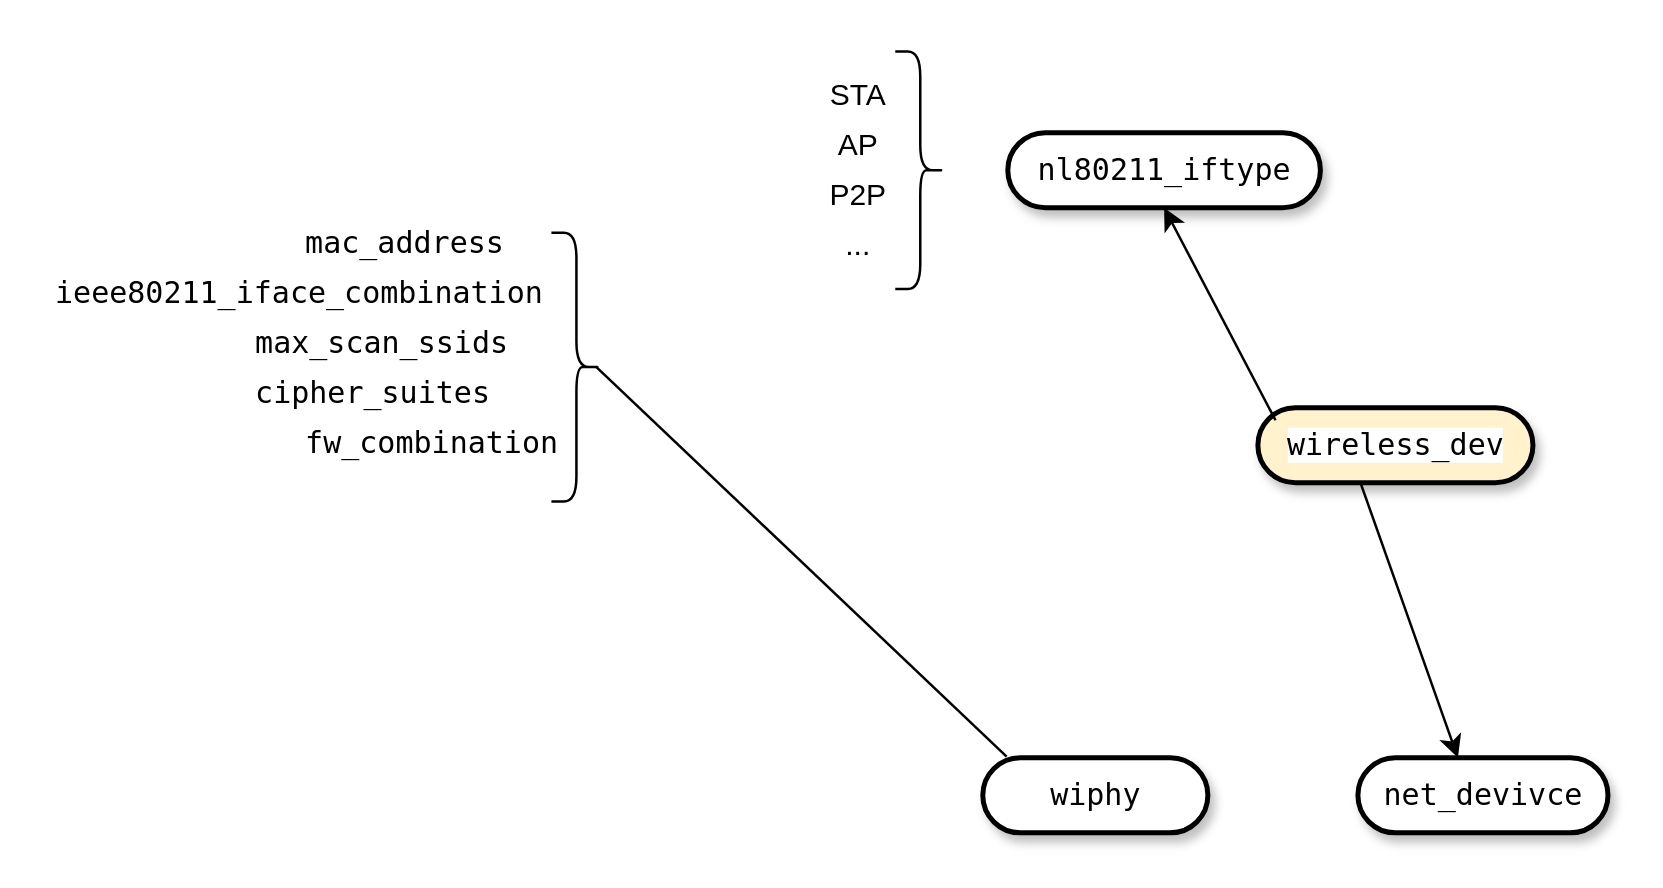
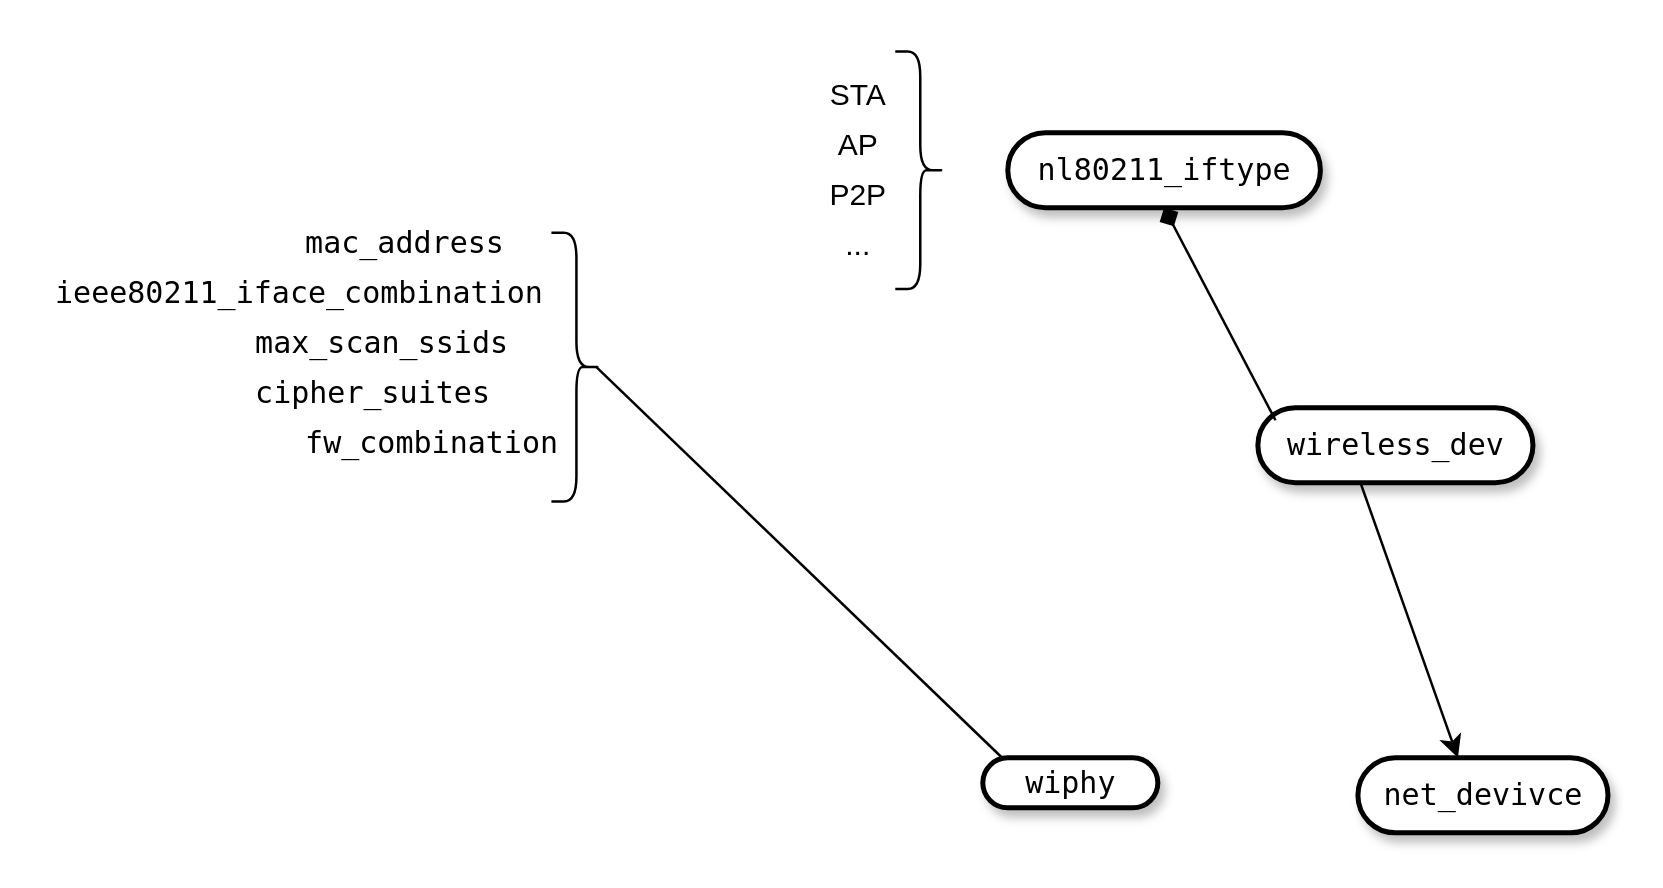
(1173, 224) -> (1173, 225)
(1395, 445) -> (1395, 445)
(1095, 795) -> (1070, 783)
